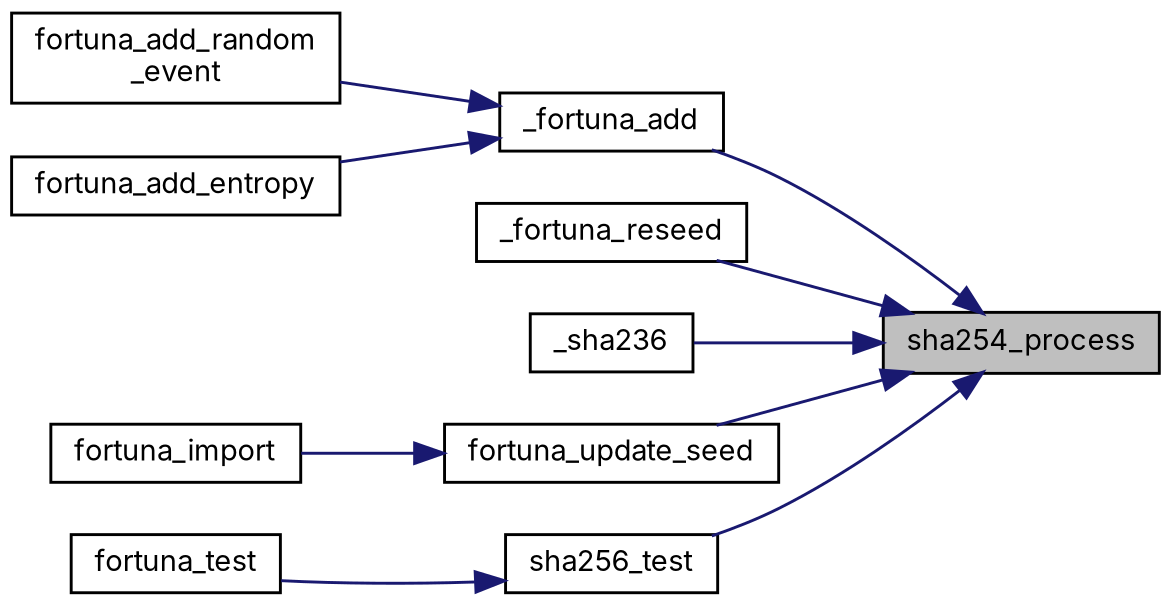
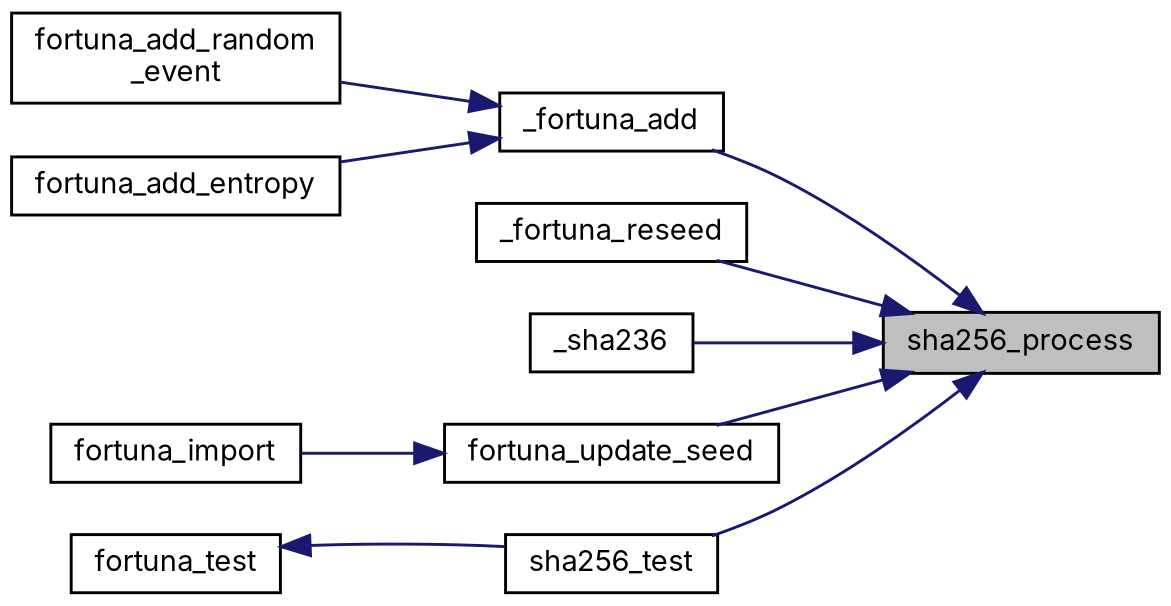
(1021, 343) -> (1021, 343)
(378, 583) -> (408, 544)
